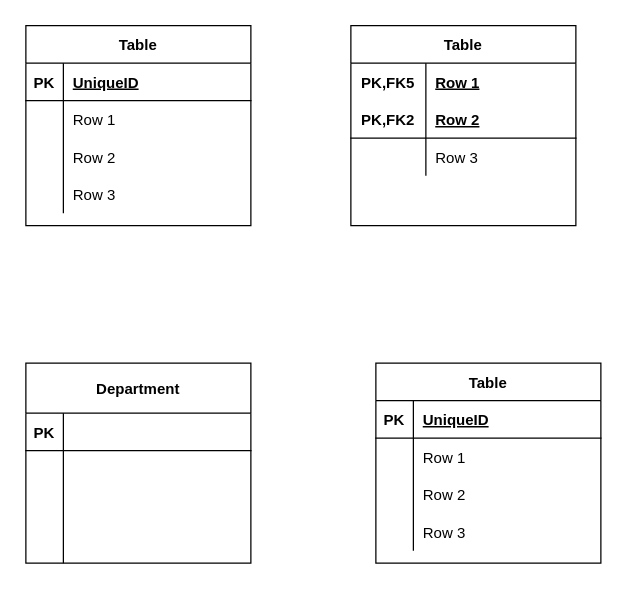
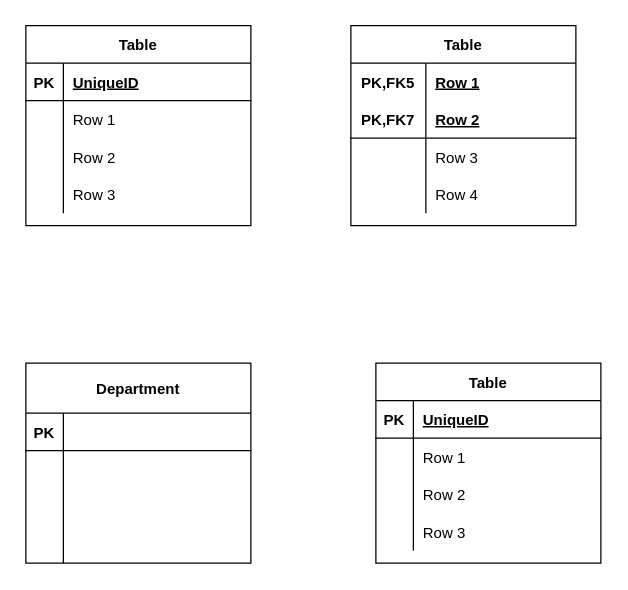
(388, 120) -> (388, 120)
none -> (501, 194)
